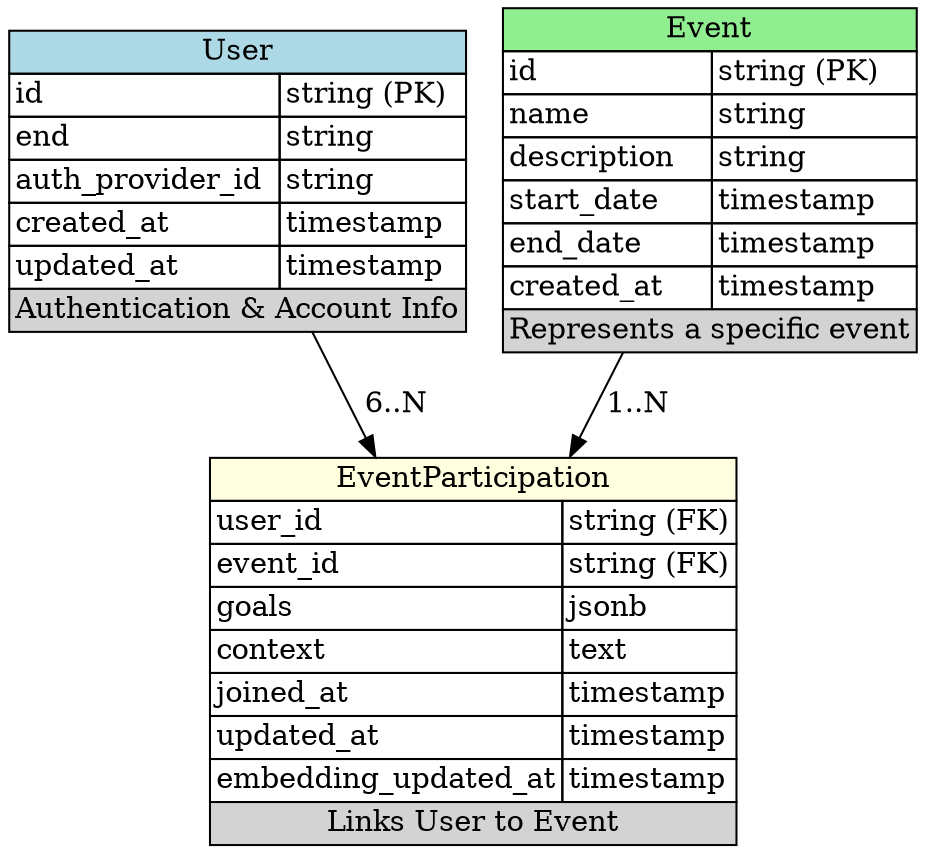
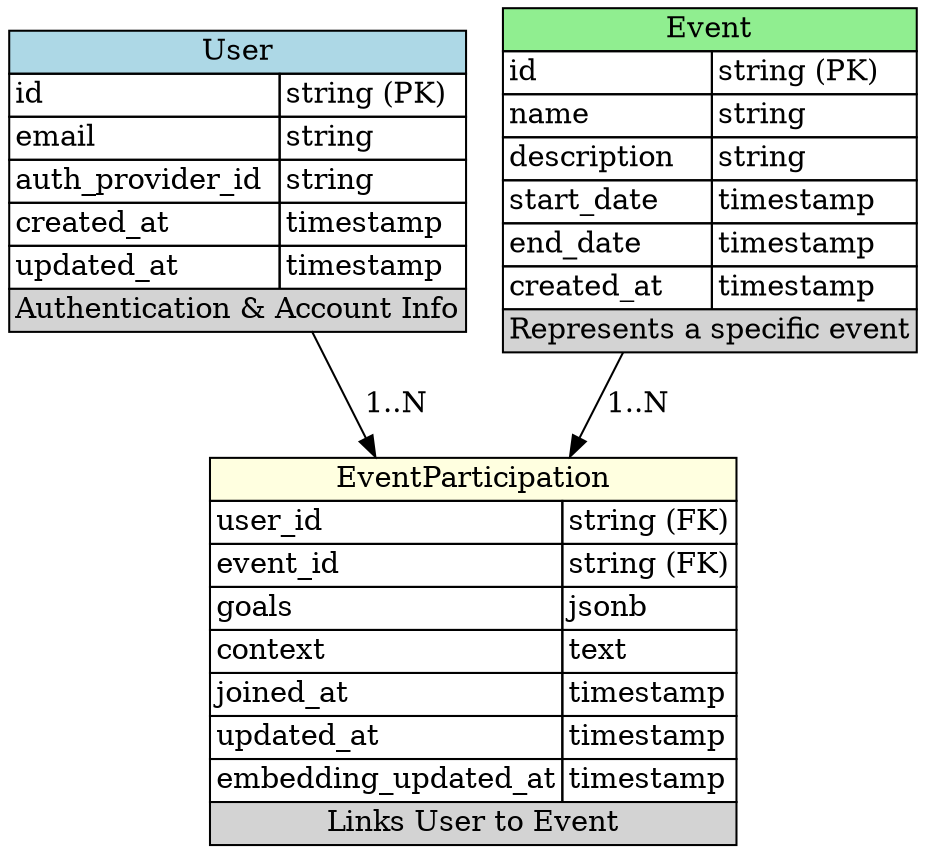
(43, 137) -> (56, 137)
(391, 405) -> (391, 405)
